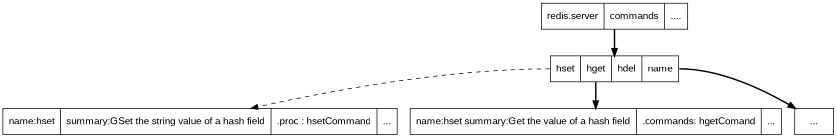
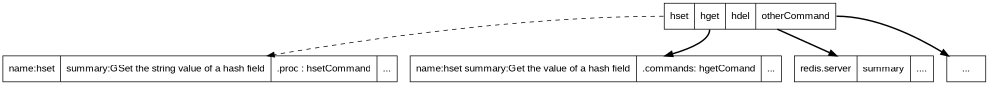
(634, 16) -> (884, 68)
(615, 39) -> (804, 41)
(660, 68) -> (796, 16)
